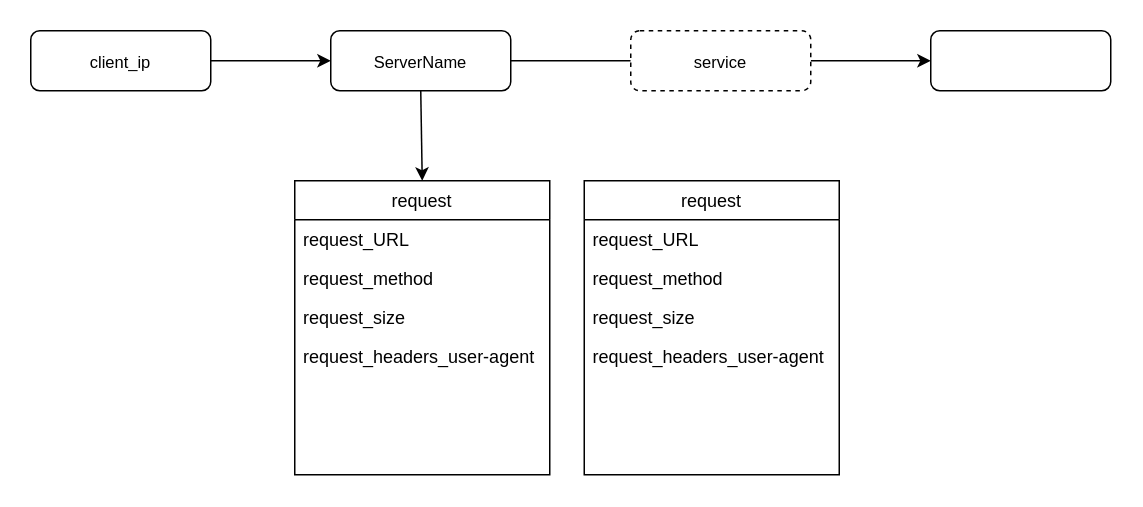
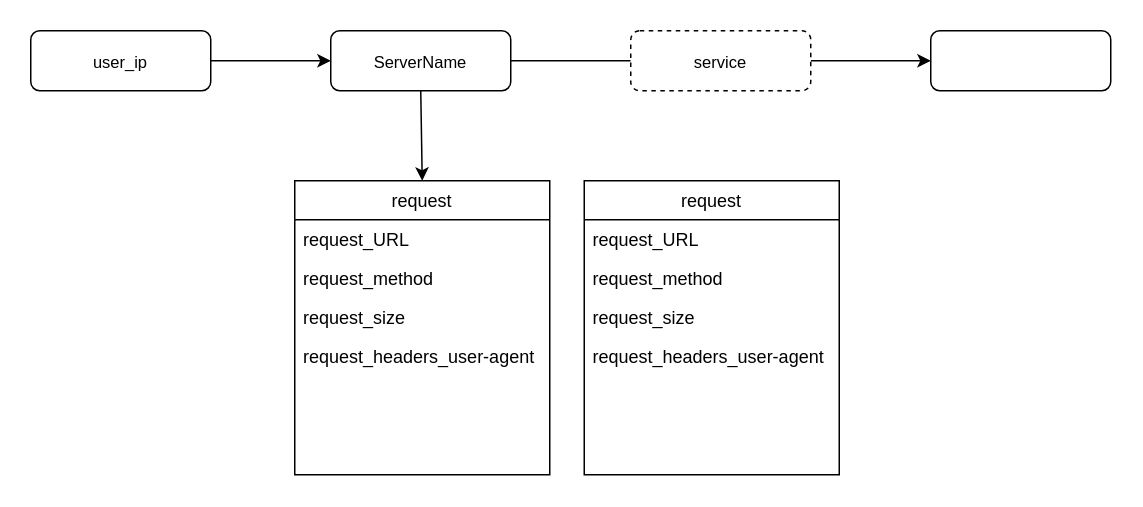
(121, 61) -> (121, 61)
